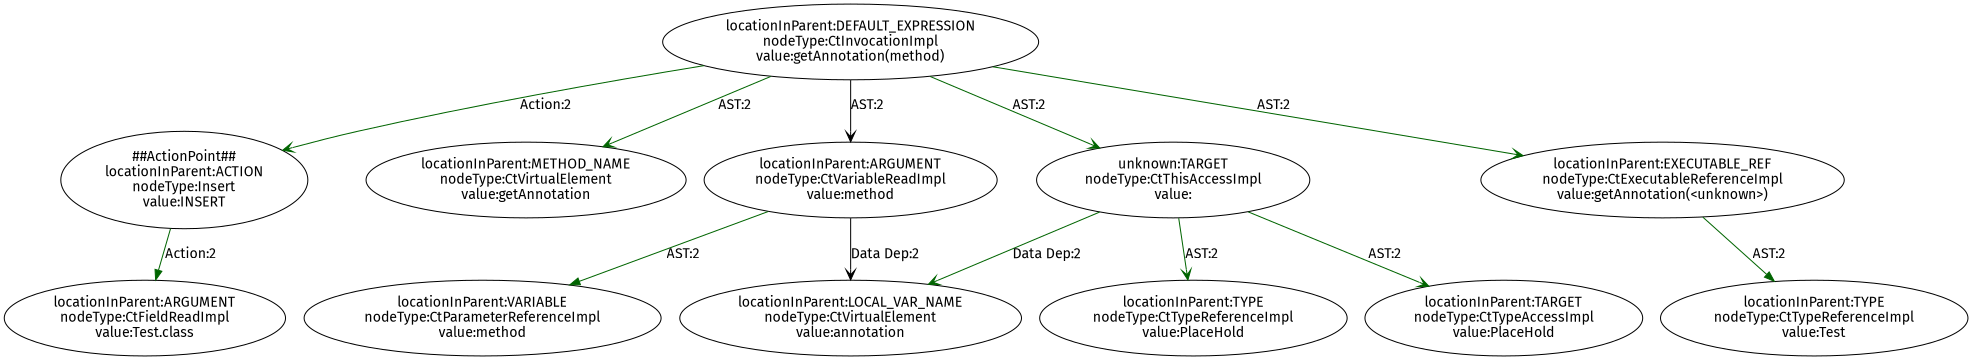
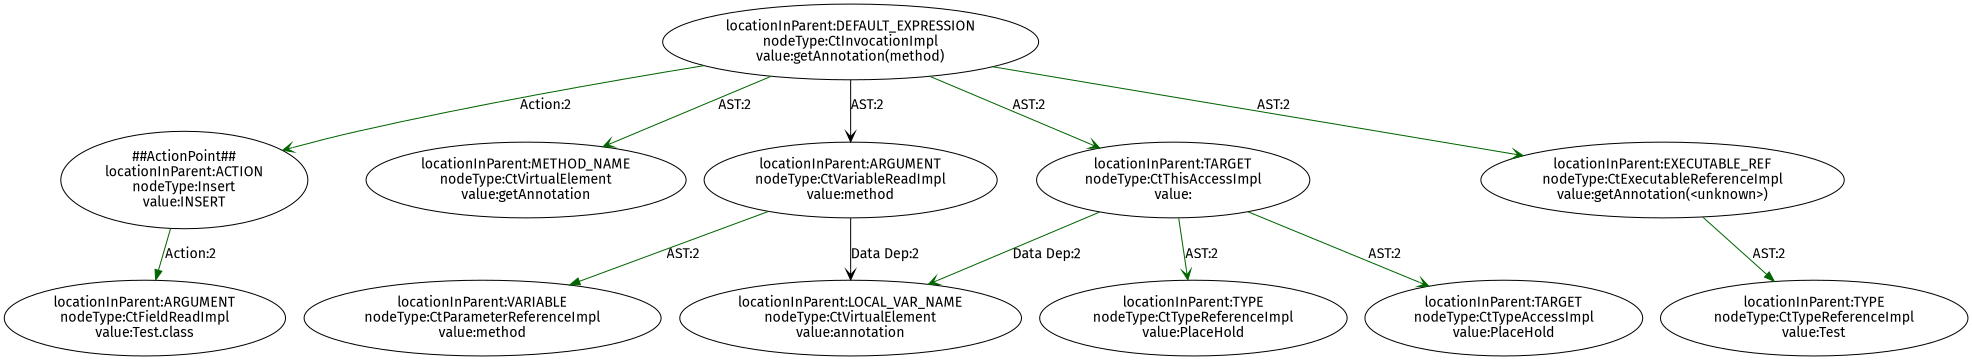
(1173, 180) -> (1173, 180)
